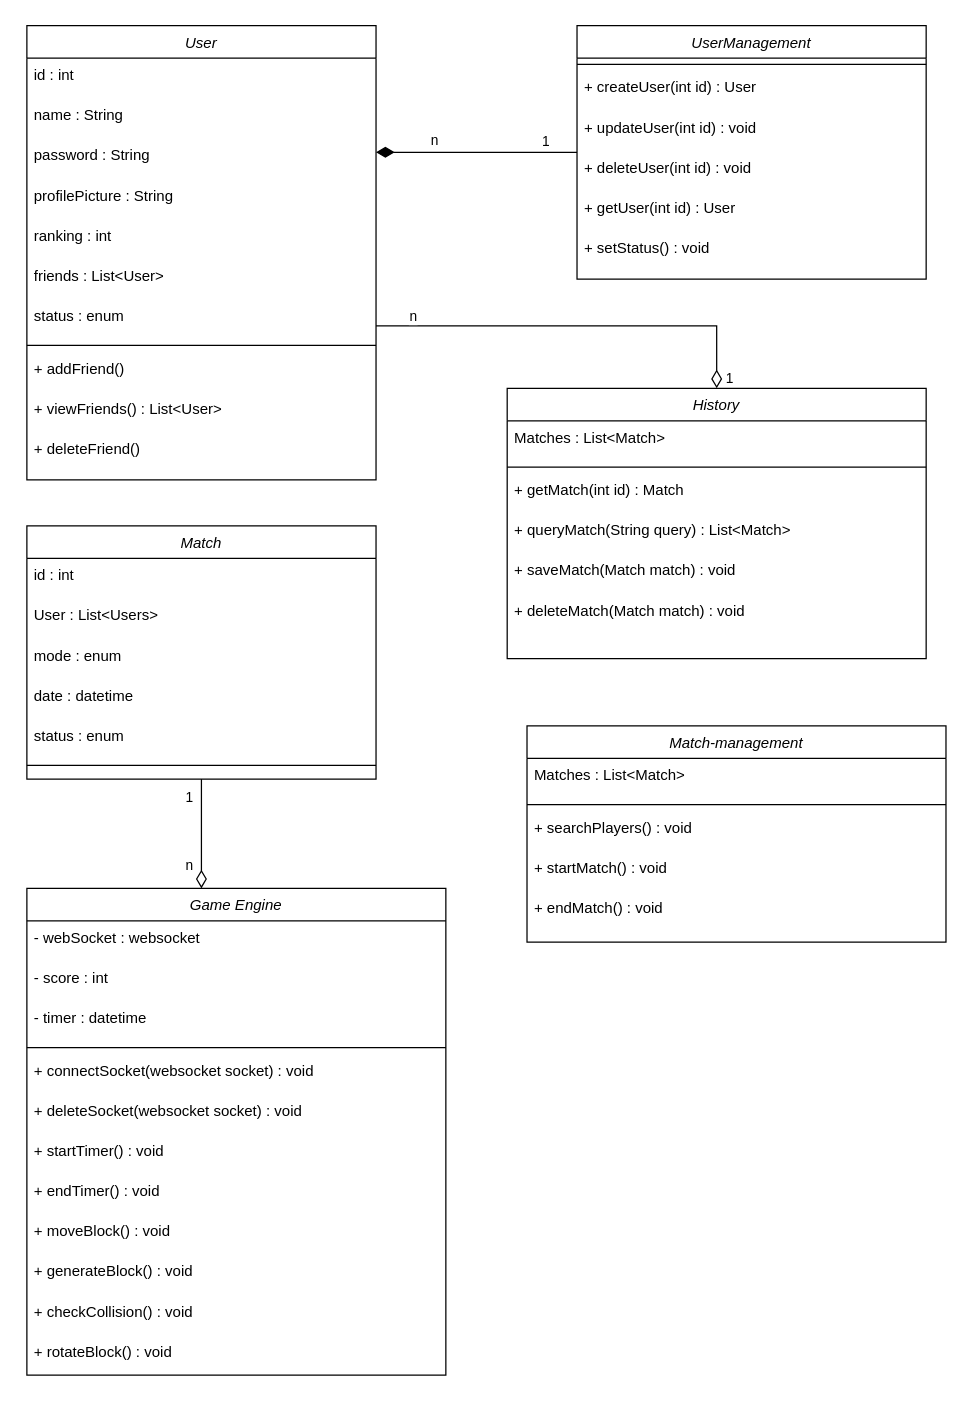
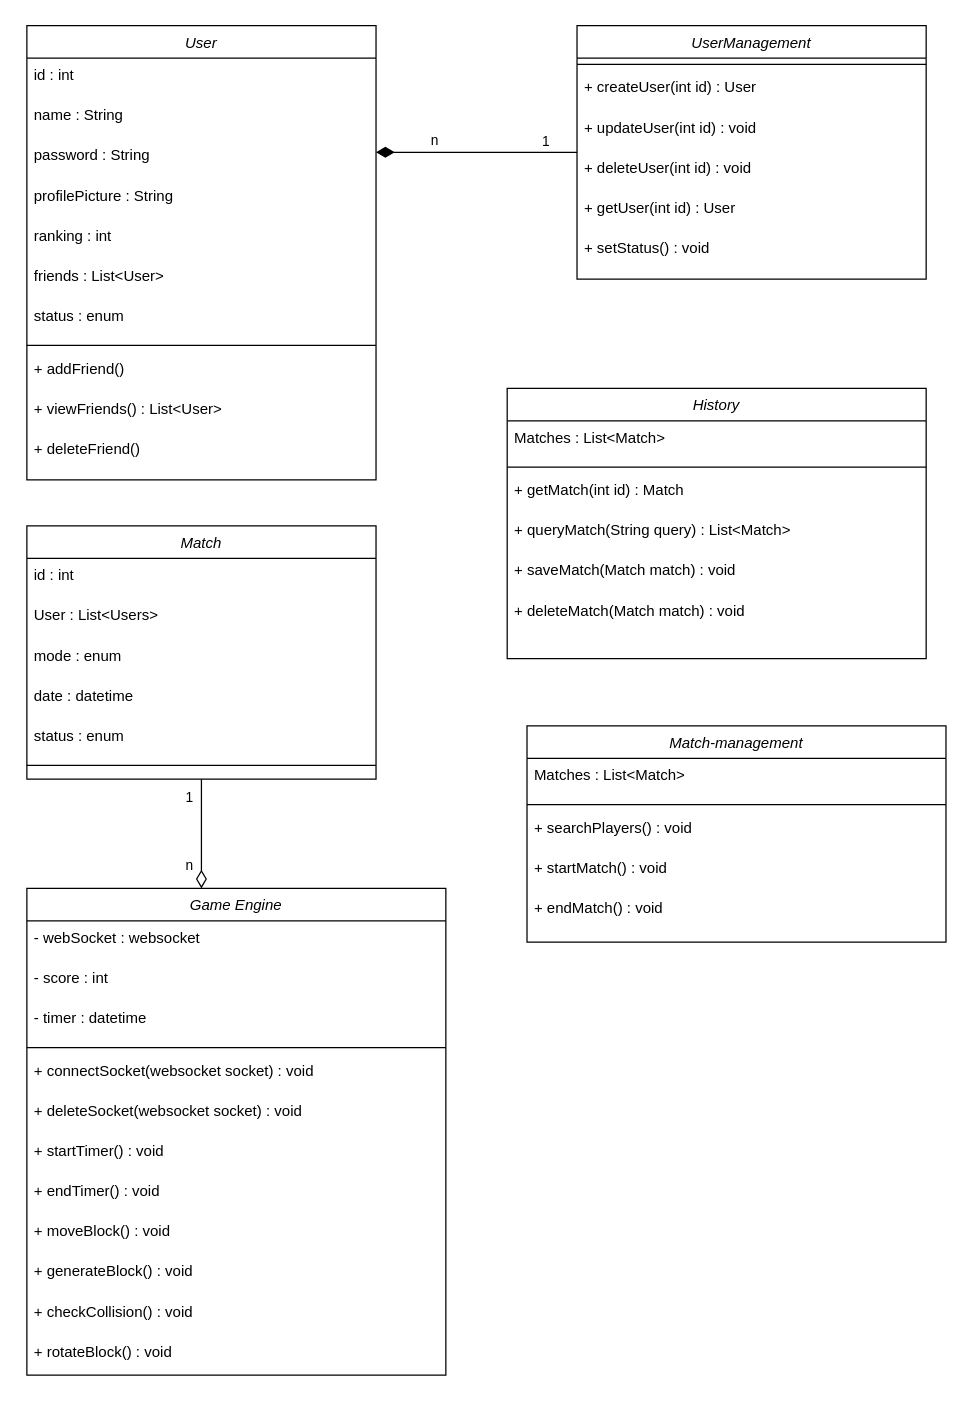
(569, 326) -> none
